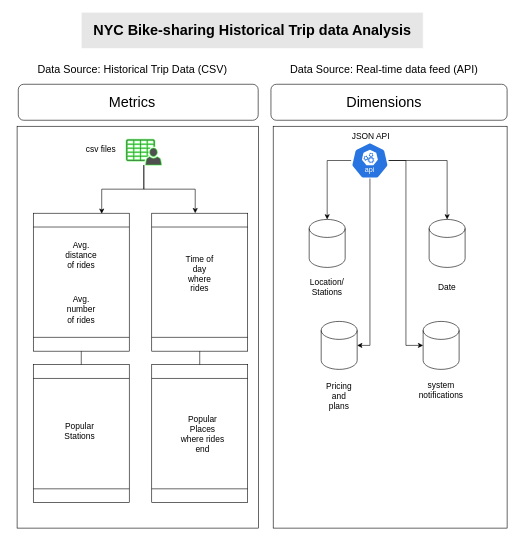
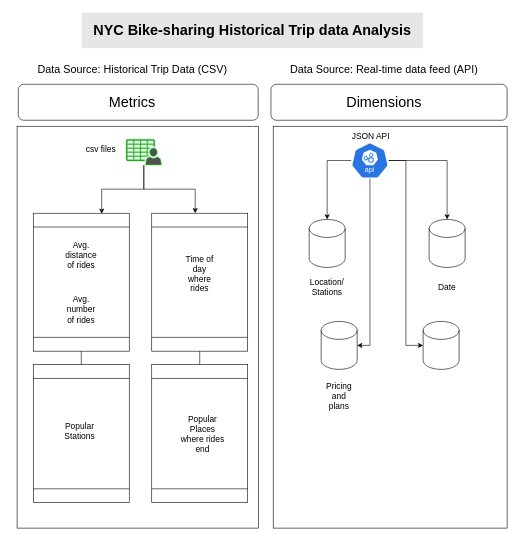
(441, 391) -> none
